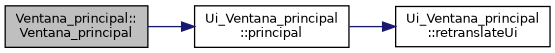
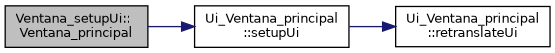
(77, 27) -> (77, 27)
(272, 27) -> (272, 27)
